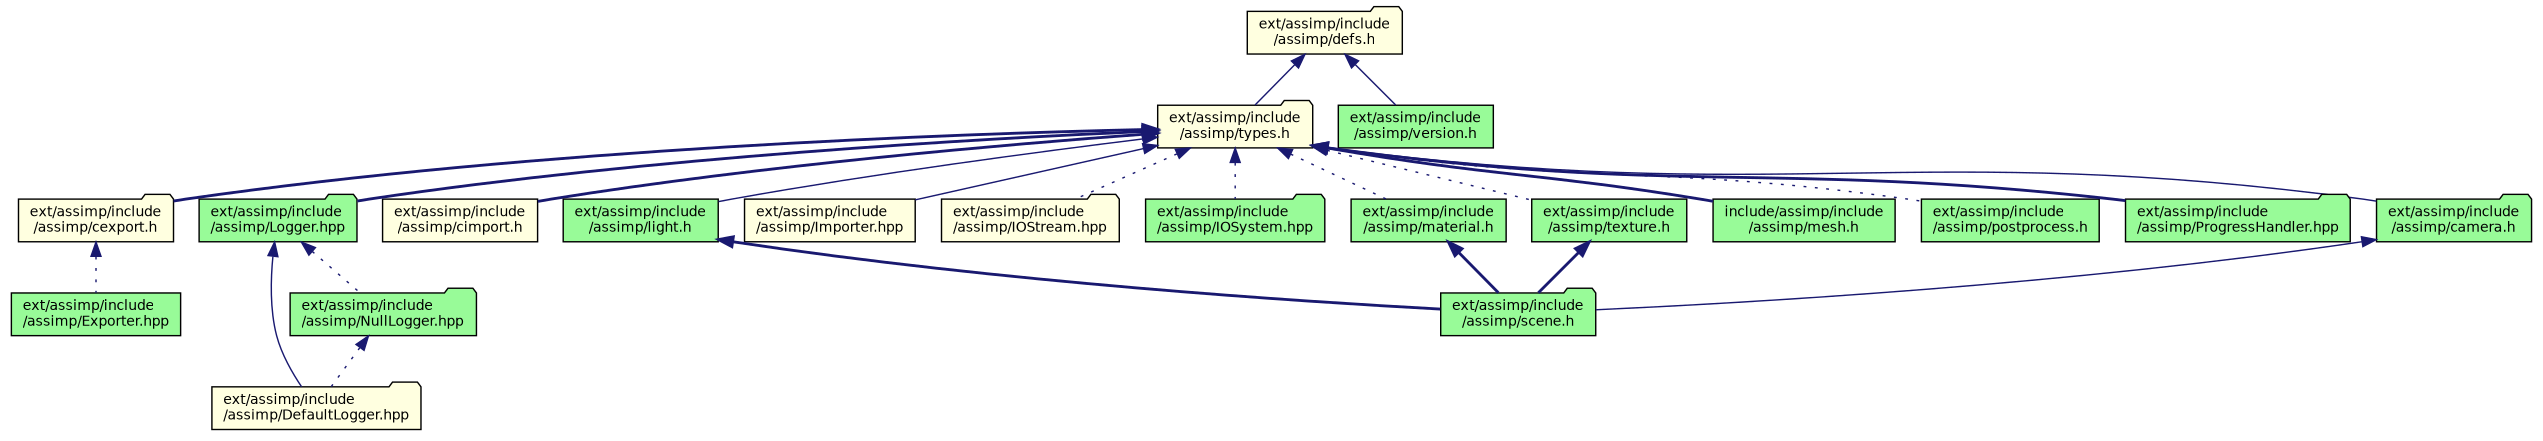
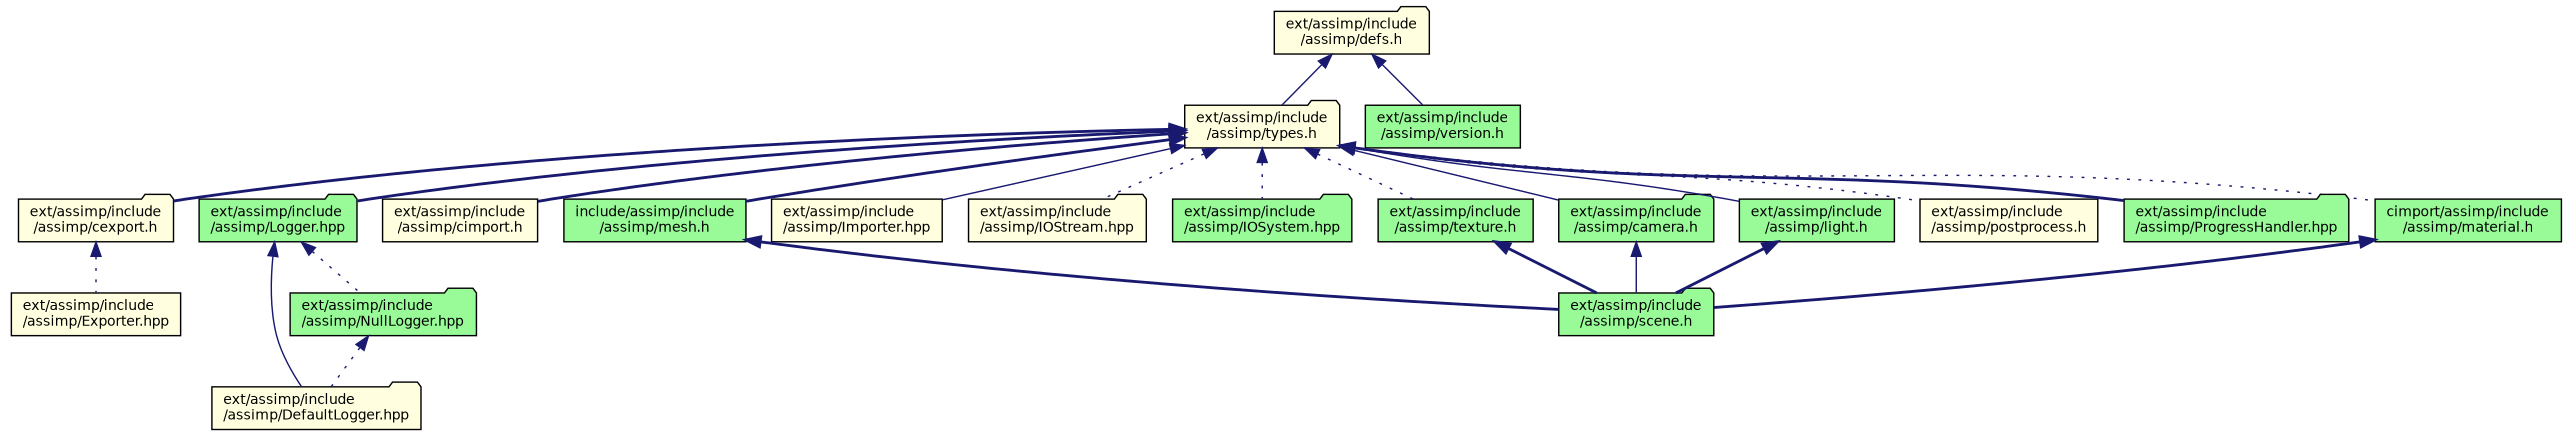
(1429, 220) -> (2468, 220)
(2010, 220) -> (2009, 220)
none -> (1159, 283)
(96, 314) -> (96, 314)
